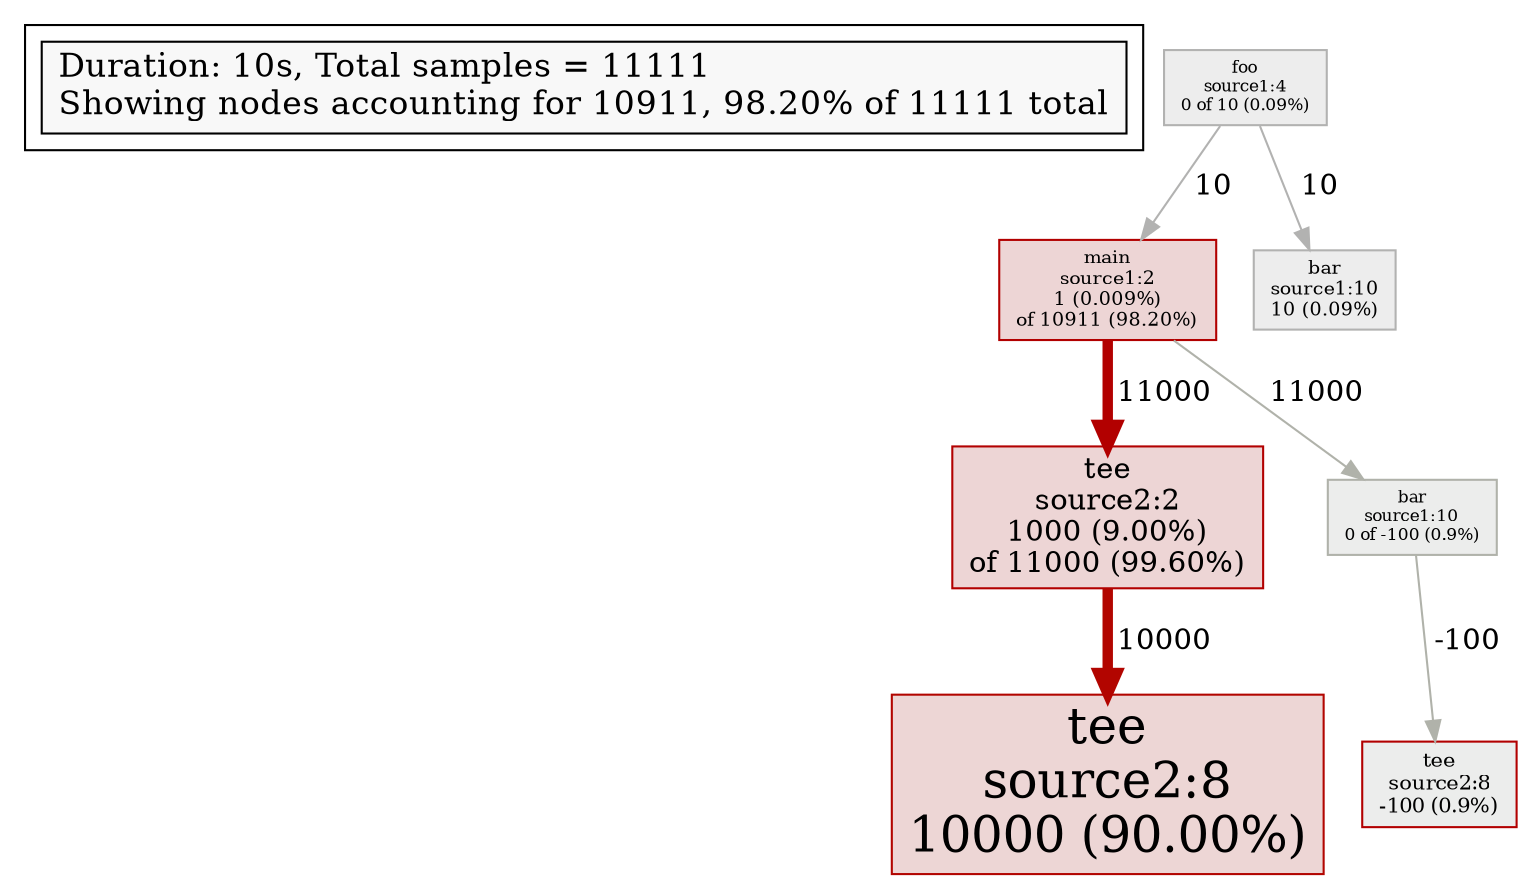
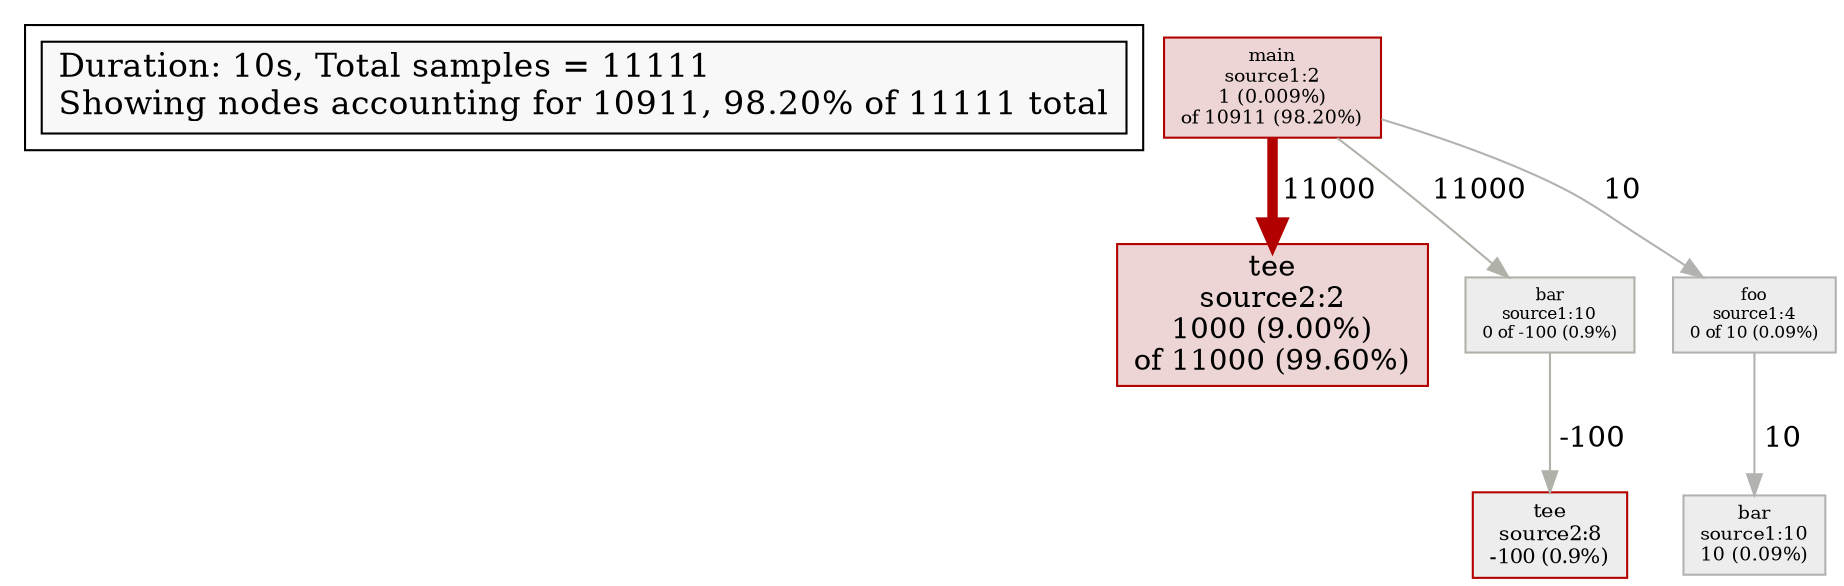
(1187, 174) -> (1540, 178)
(1108, 784) -> none
